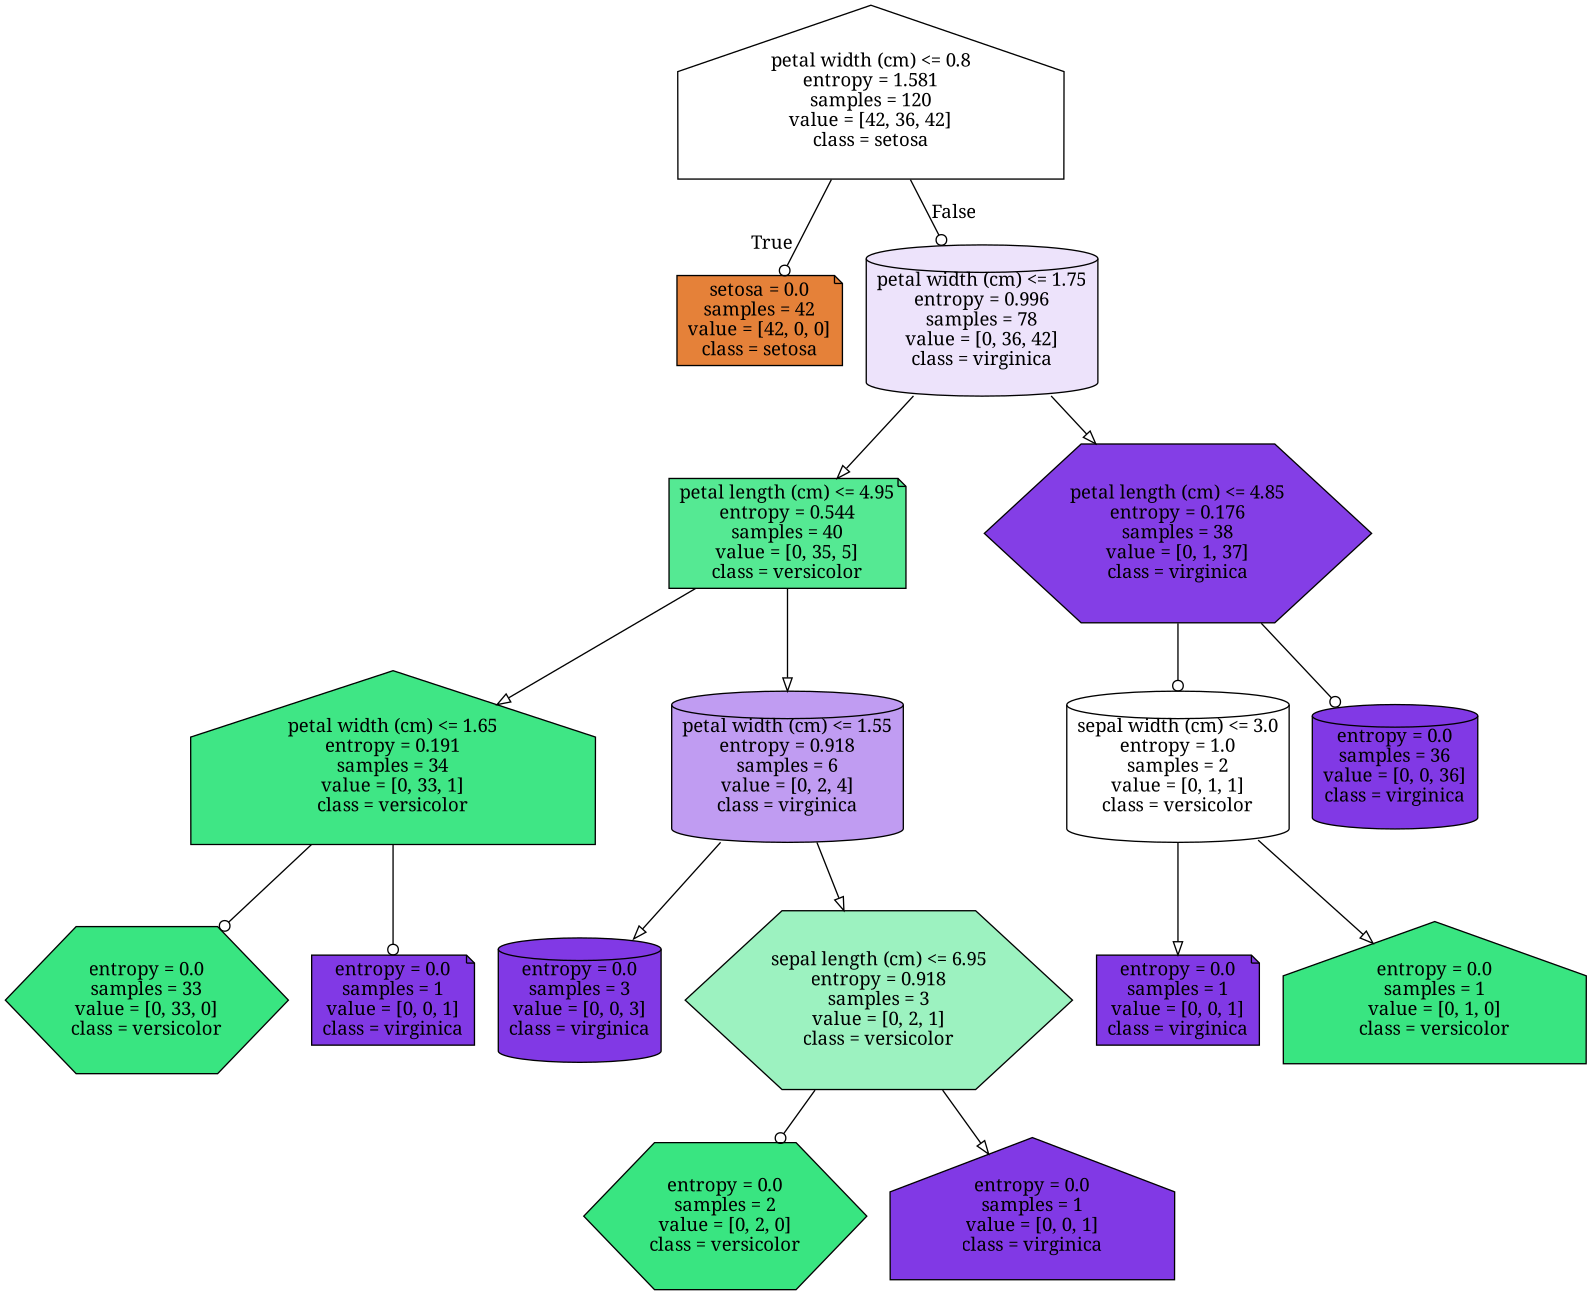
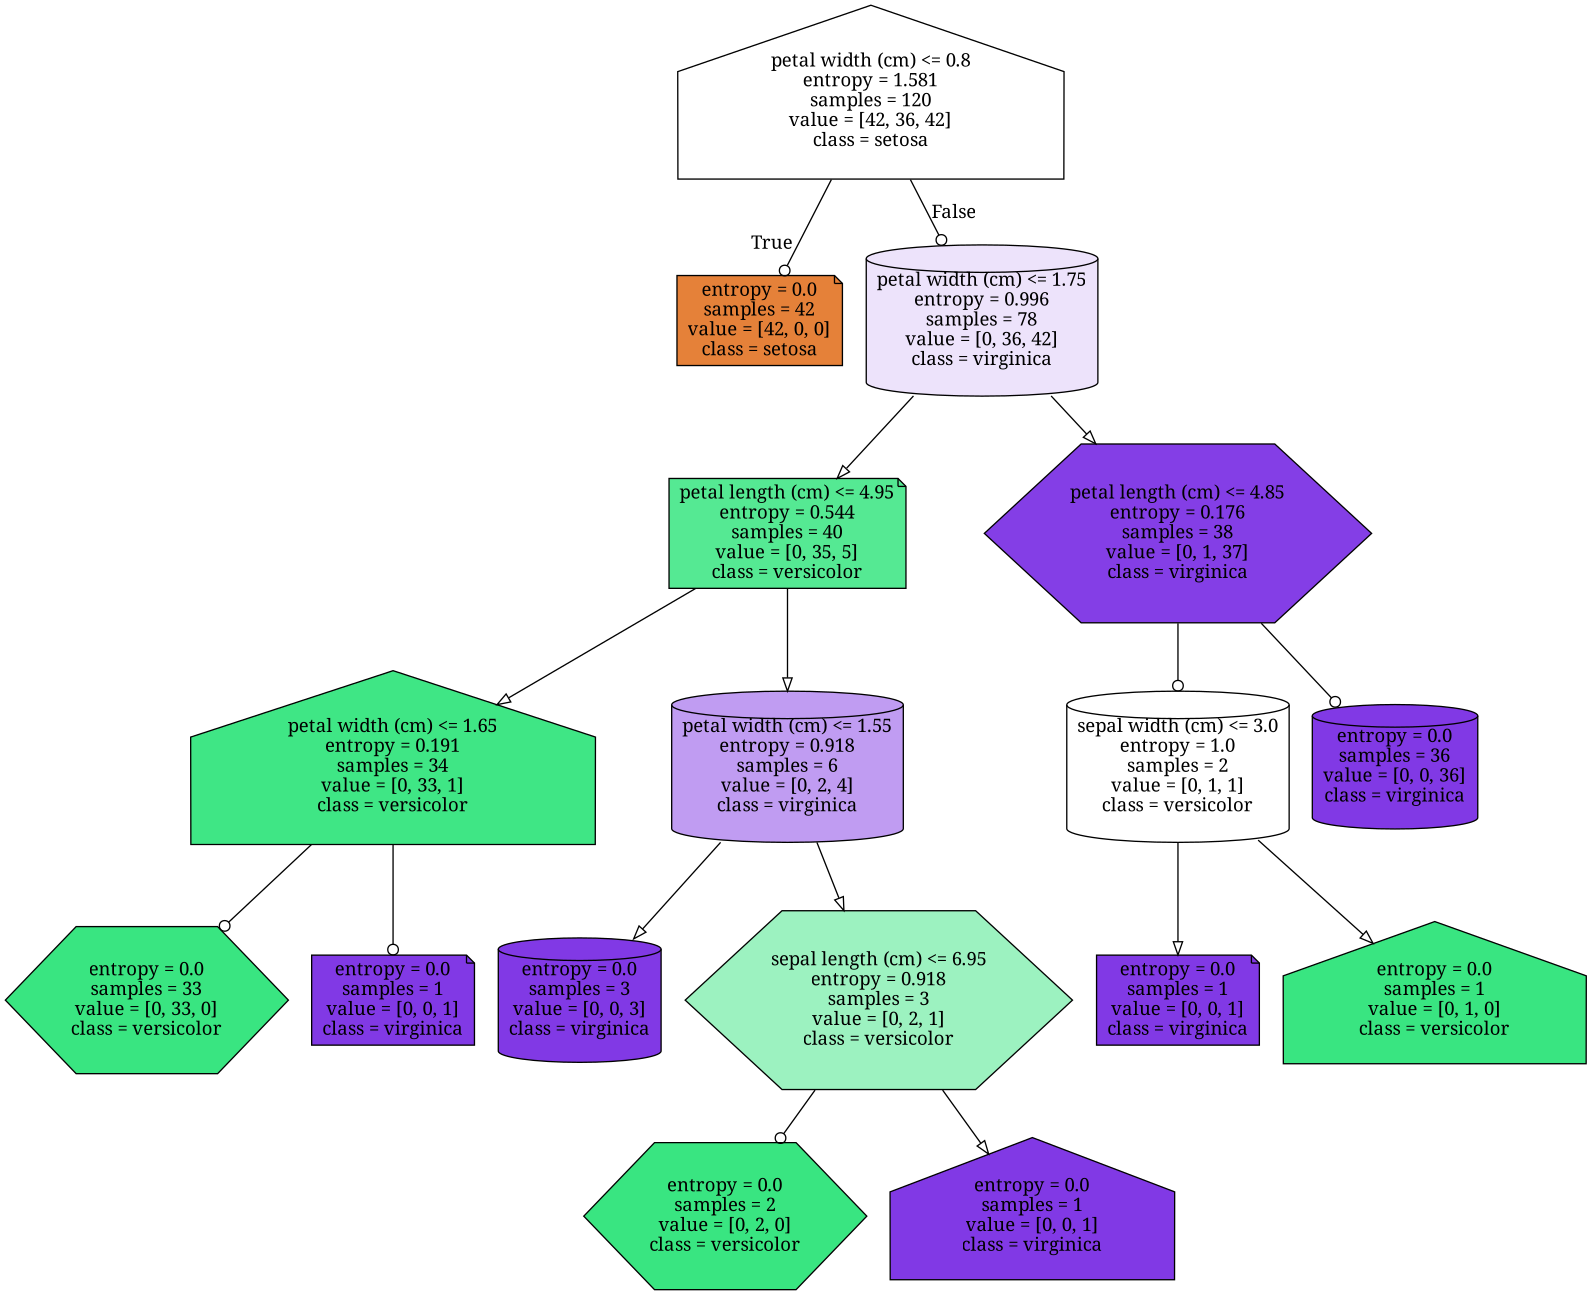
(760, 321) -> (760, 321)
